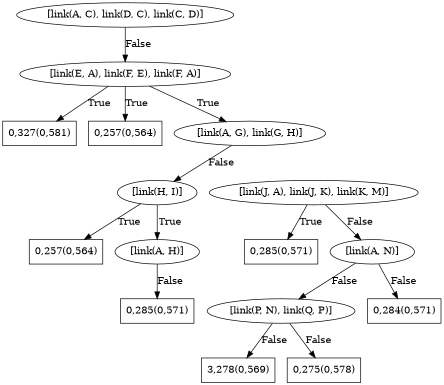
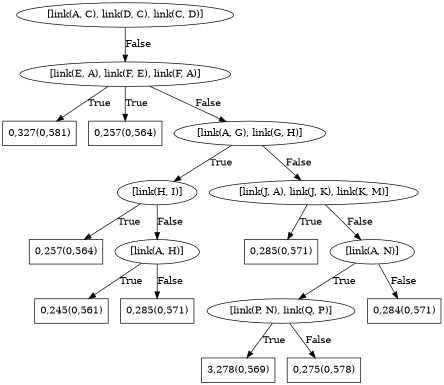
(208, 104) -> (208, 104)
none -> (279, 161)
(221, 163) -> (221, 163)
(170, 222) -> (170, 222)
(344, 281) -> (344, 281)
none -> (71, 311)
(274, 341) -> (274, 341)
